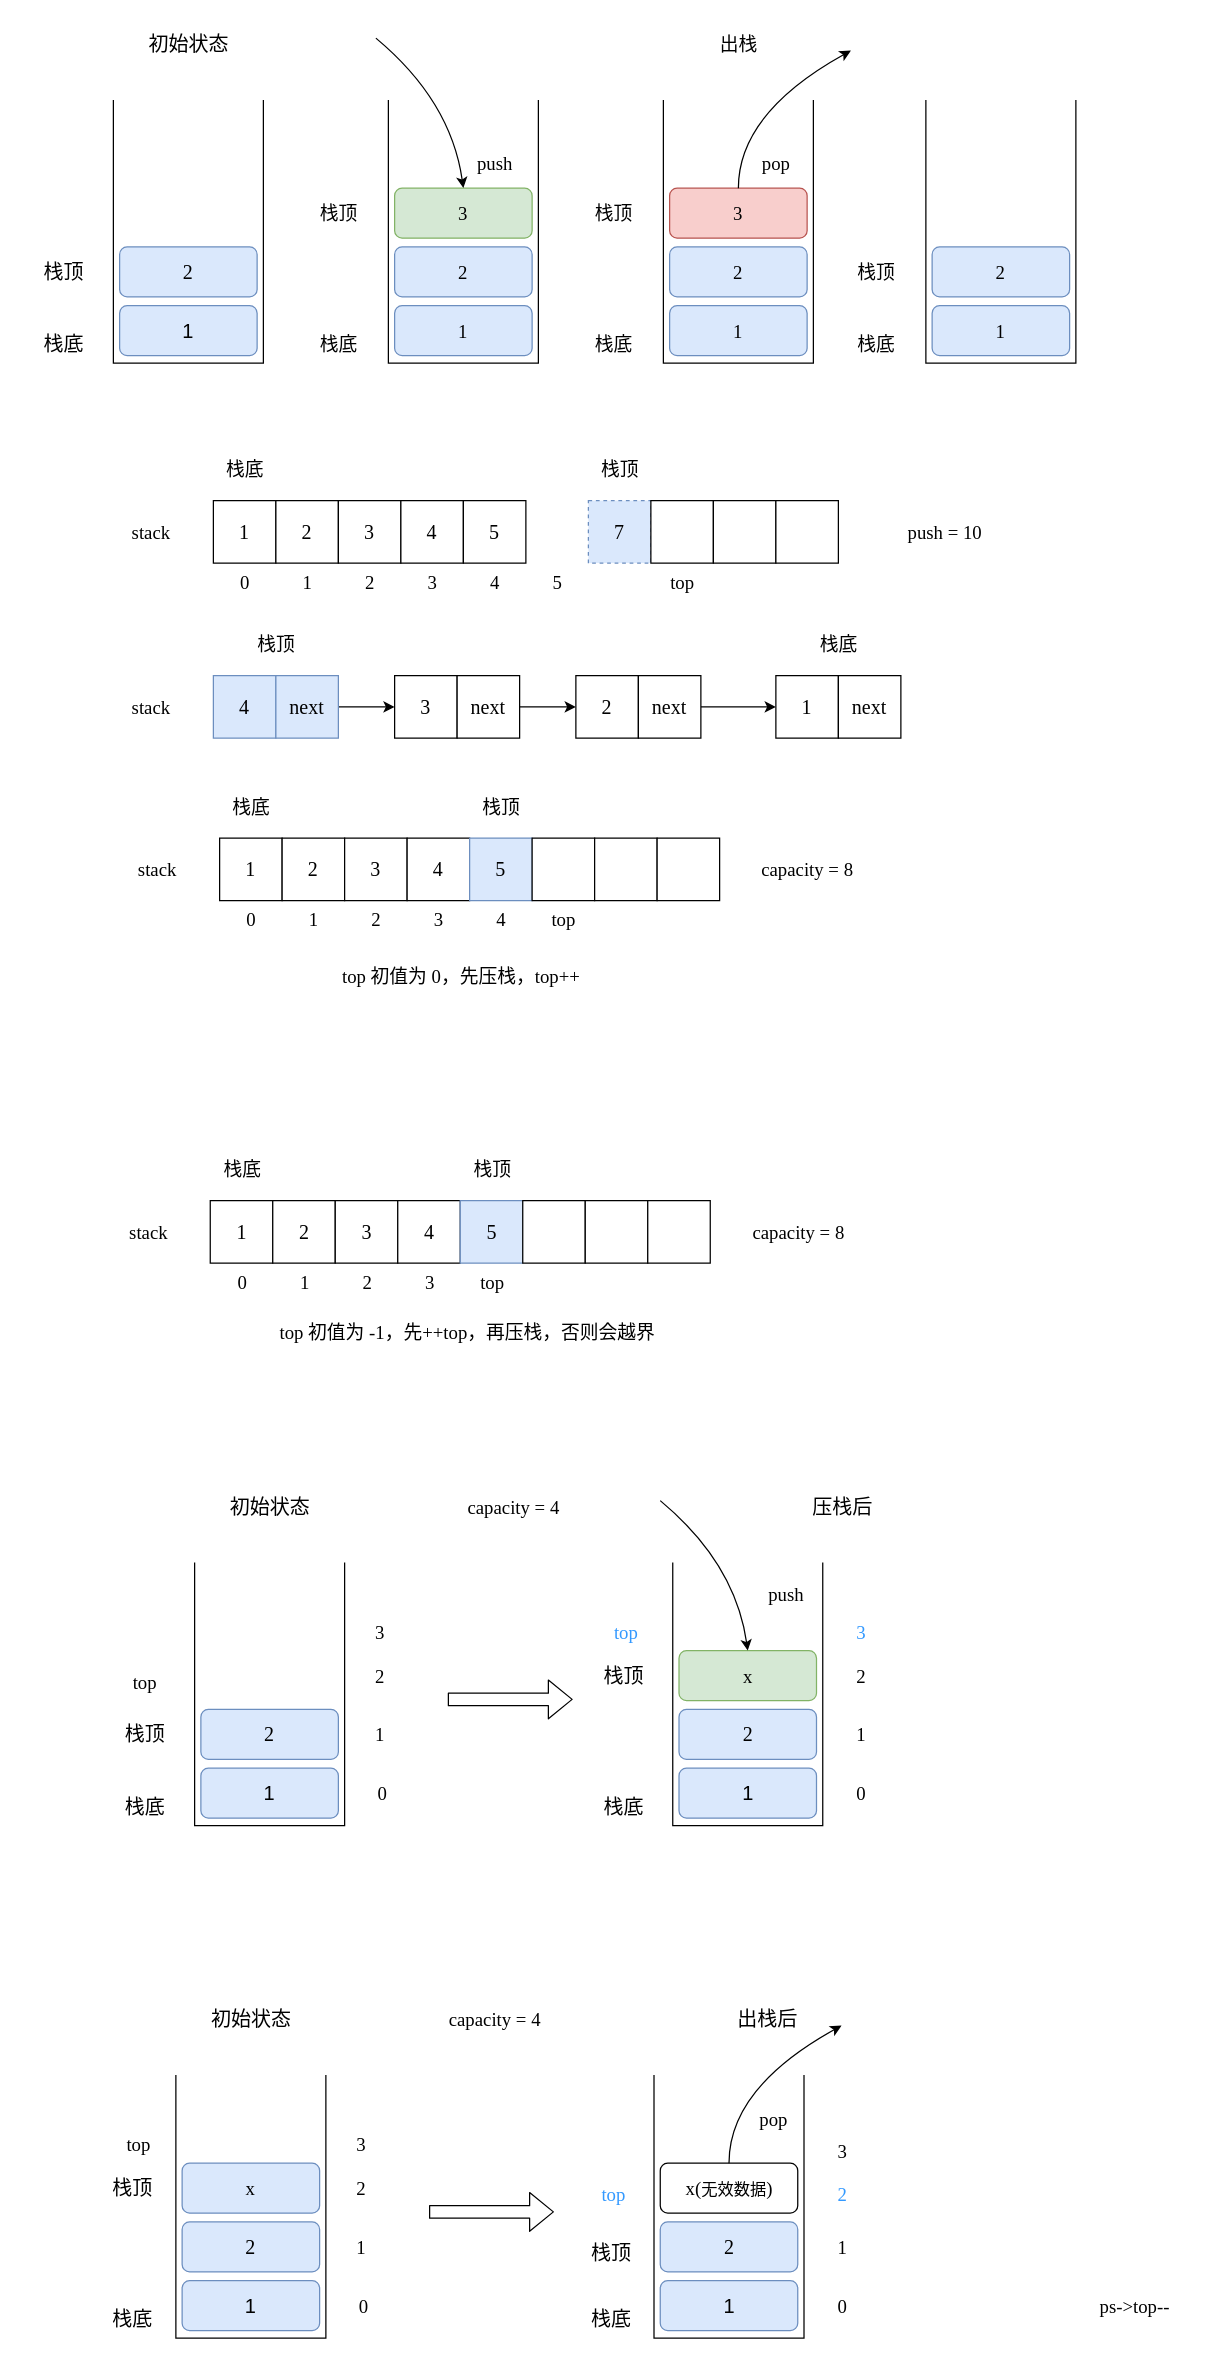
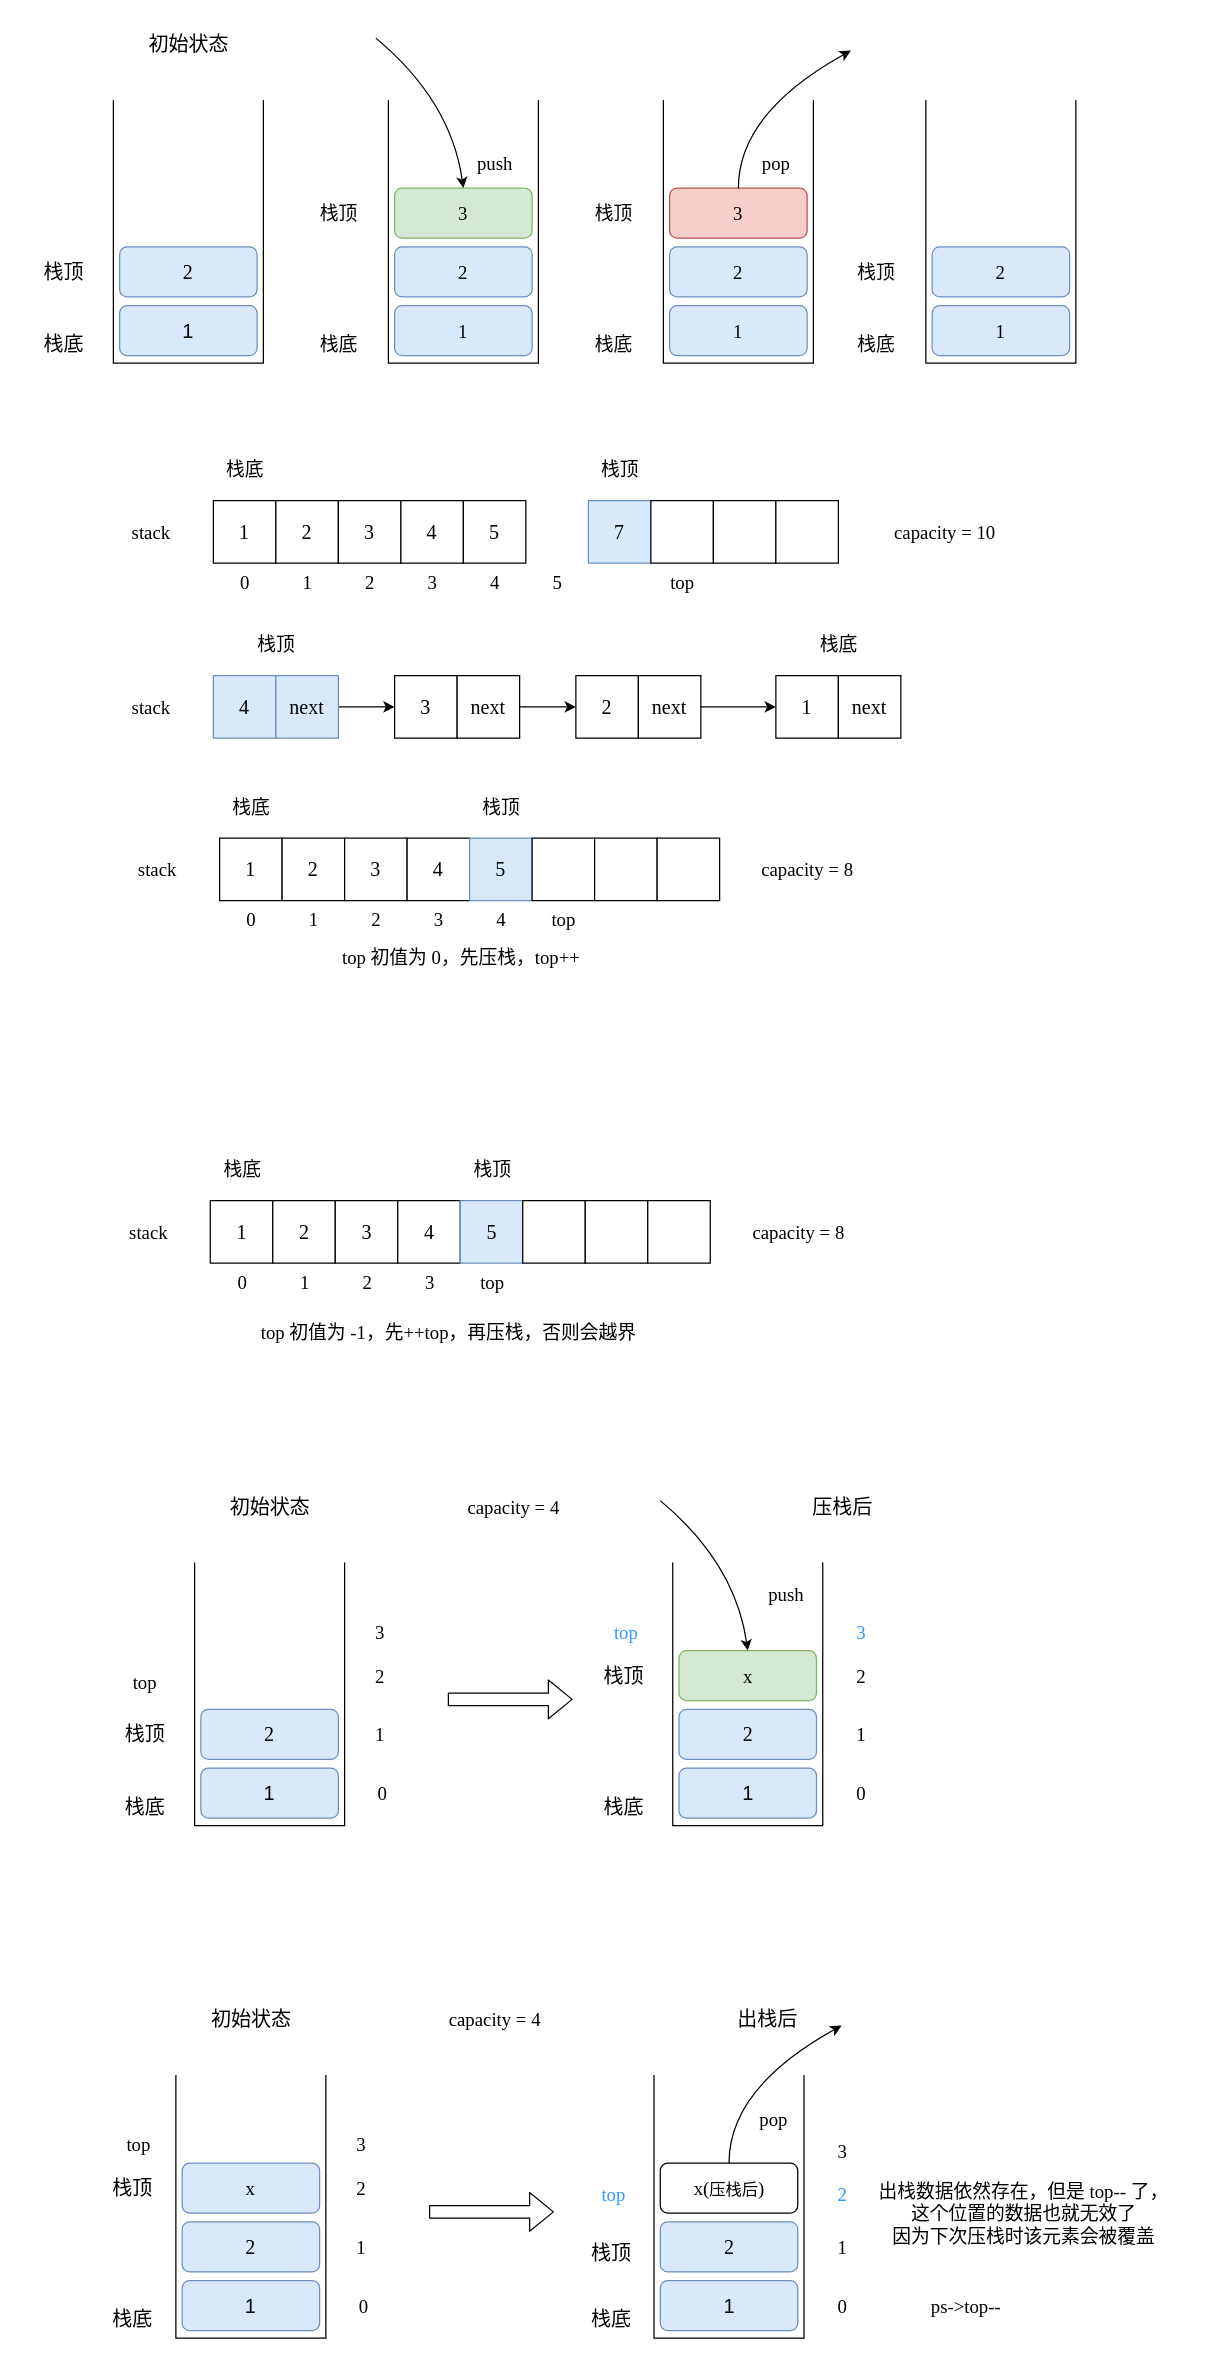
(738, 44) -> none
(619, 532) -> (619, 532)
(945, 532) -> (945, 532)
(460, 976) -> (460, 957)
(466, 1332) -> (448, 1332)
(729, 2188) -> (729, 2188)
none -> (1023, 2213)
(1132, 2306) -> (963, 2306)
